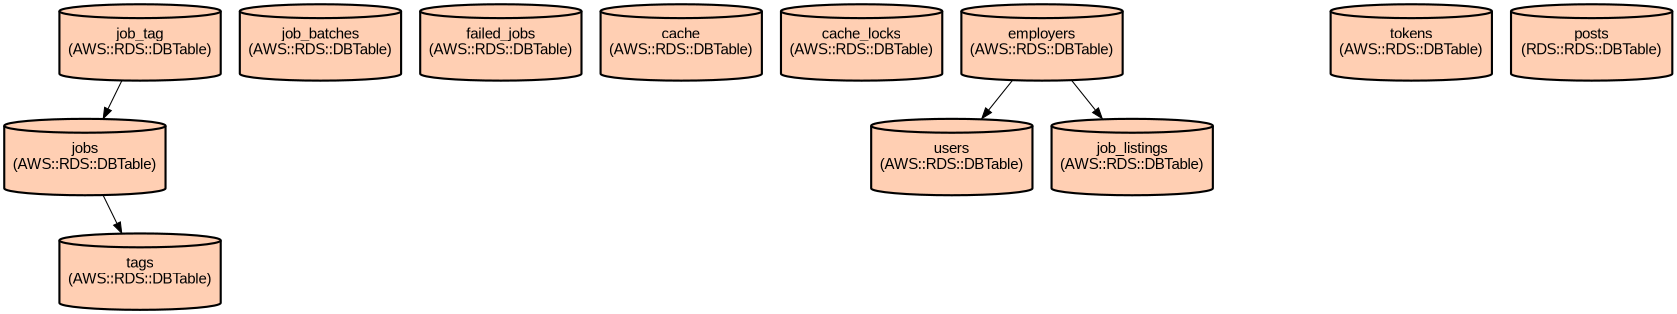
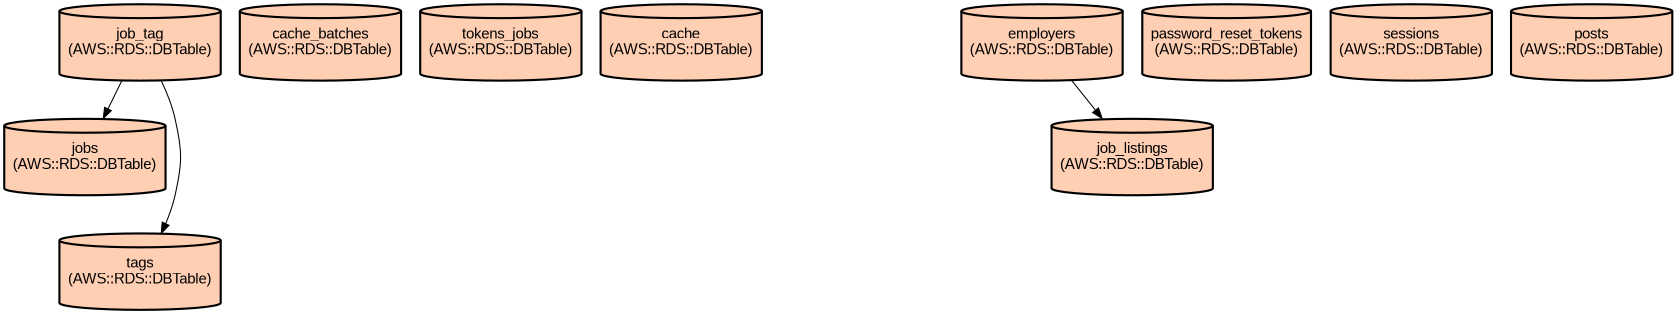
(320, 42) -> (320, 42)
(501, 42) -> (501, 42)
(862, 42) -> none
none -> (1227, 42)
(1411, 42) -> (1411, 42)
(1592, 42) -> (1592, 42)
(952, 157) -> none
(110, 209) -> (180, 152)
